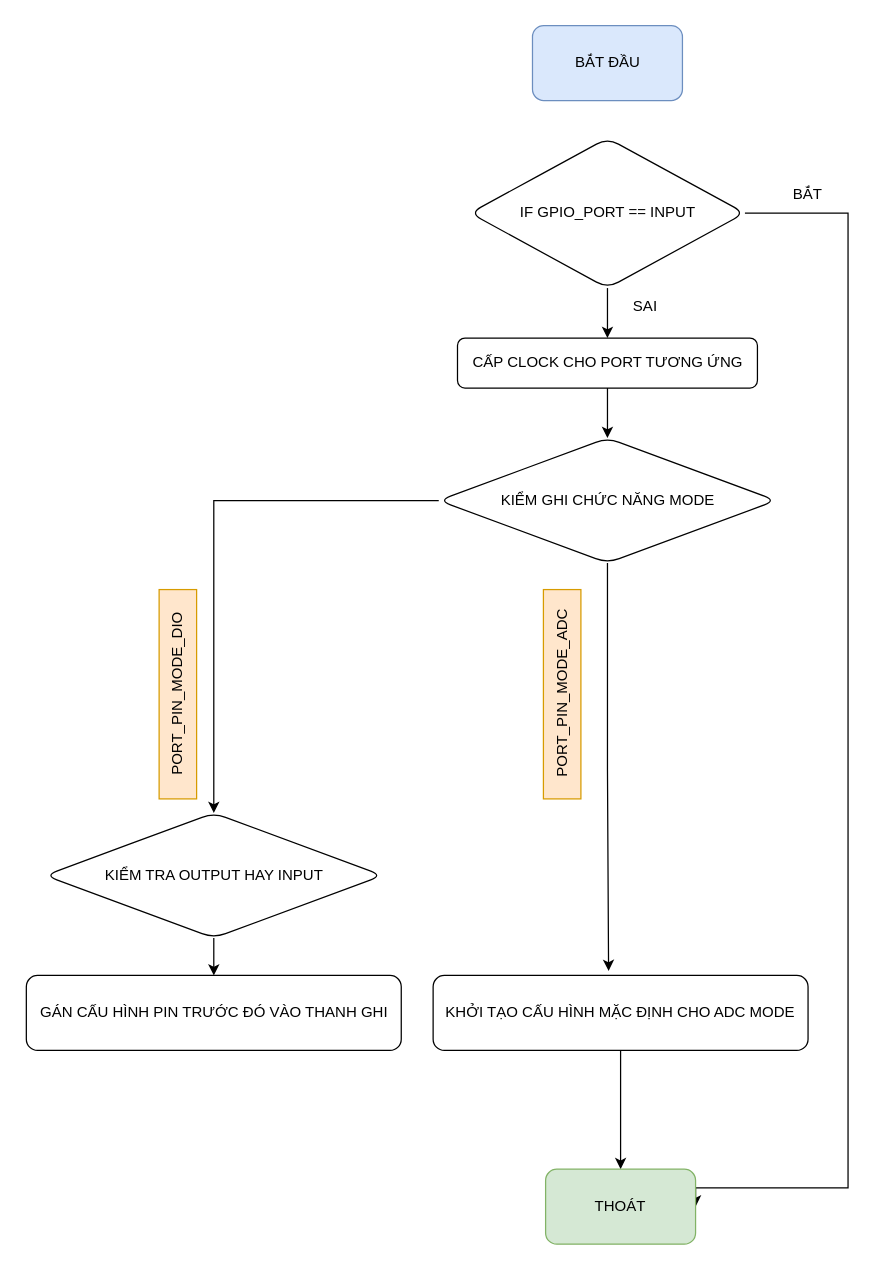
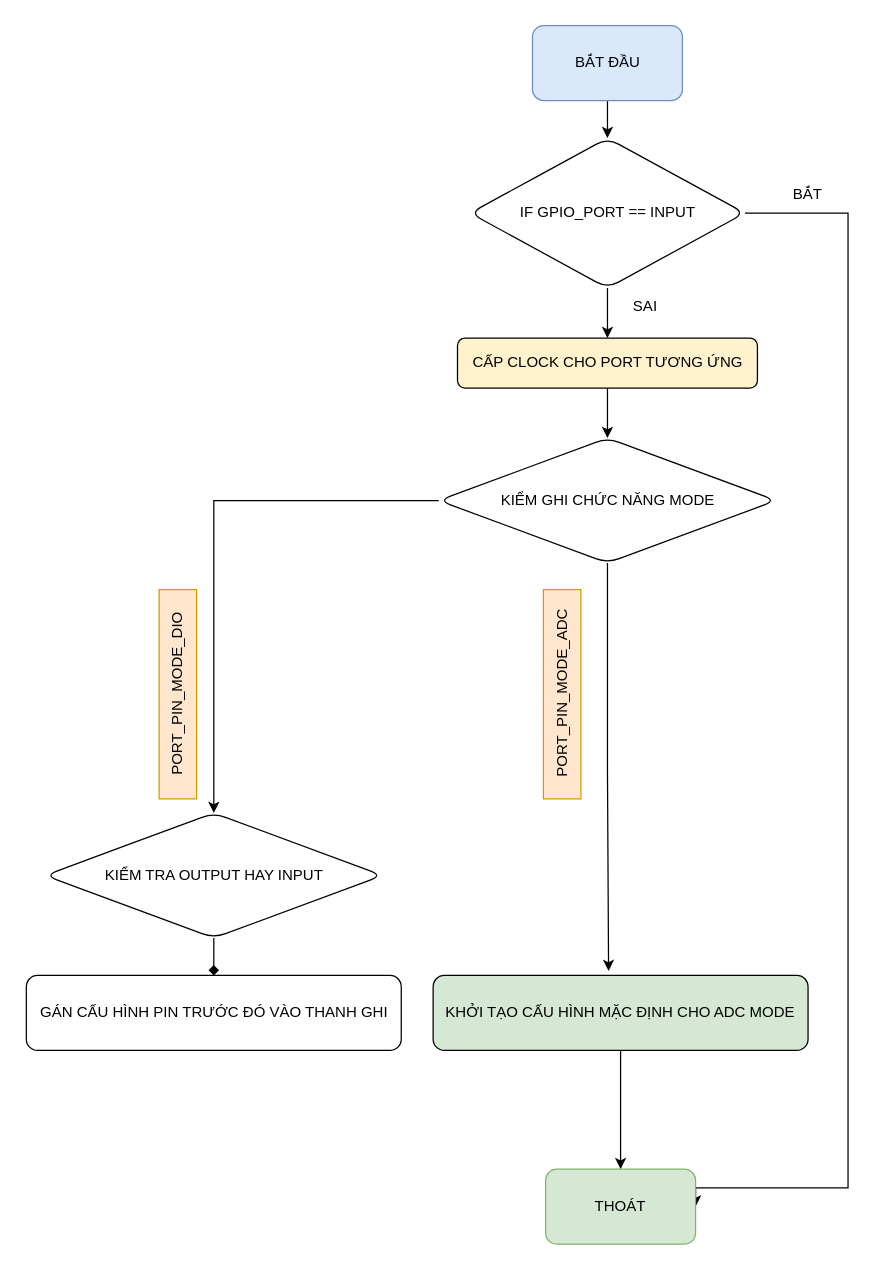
none -> (608, 124)
(608, 363) -> (608, 363)
(214, 966) -> (214, 965)
(621, 1013) -> (621, 1013)
